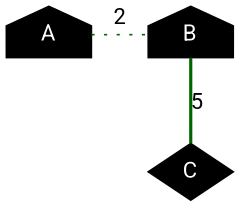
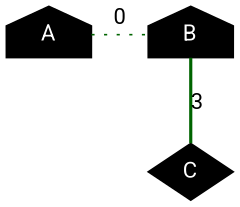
(120, 18) -> (120, 18)
(197, 103) -> (197, 103)
